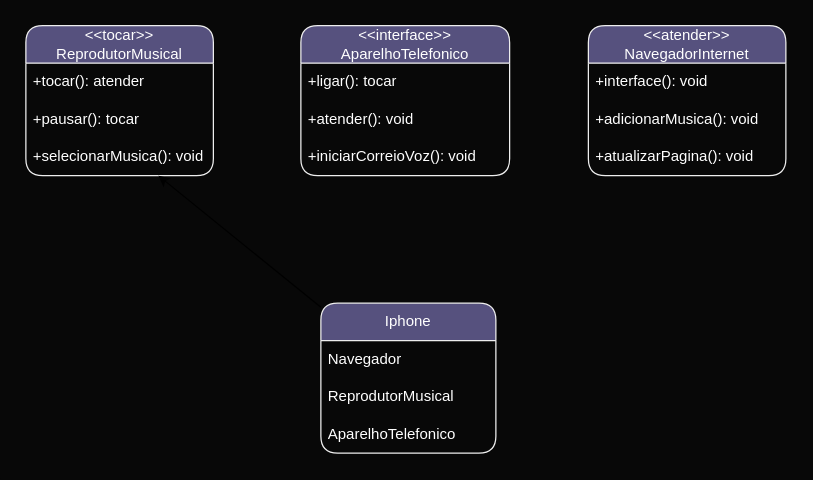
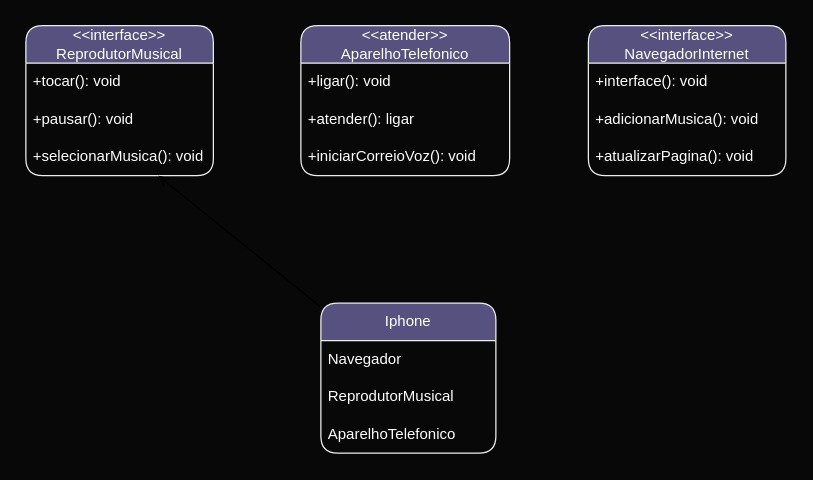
(119, 44) -> (119, 44)
(405, 44) -> (405, 44)
(687, 44) -> (687, 44)
(101, 82) -> (86, 82)
(363, 82) -> (357, 82)
(96, 119) -> (90, 119)
(369, 119) -> (372, 119)
